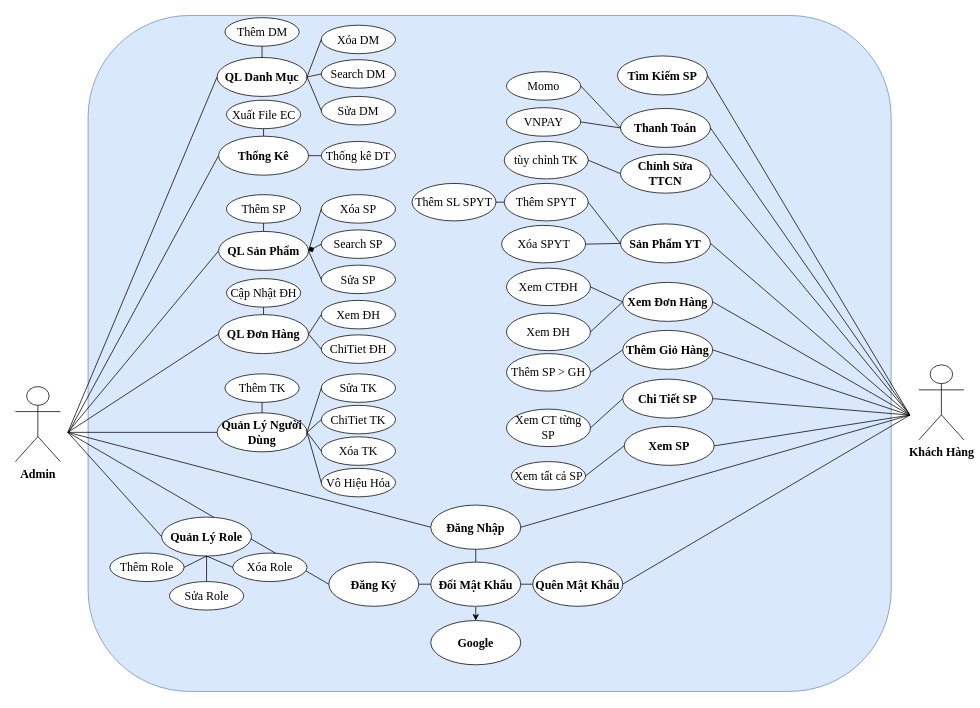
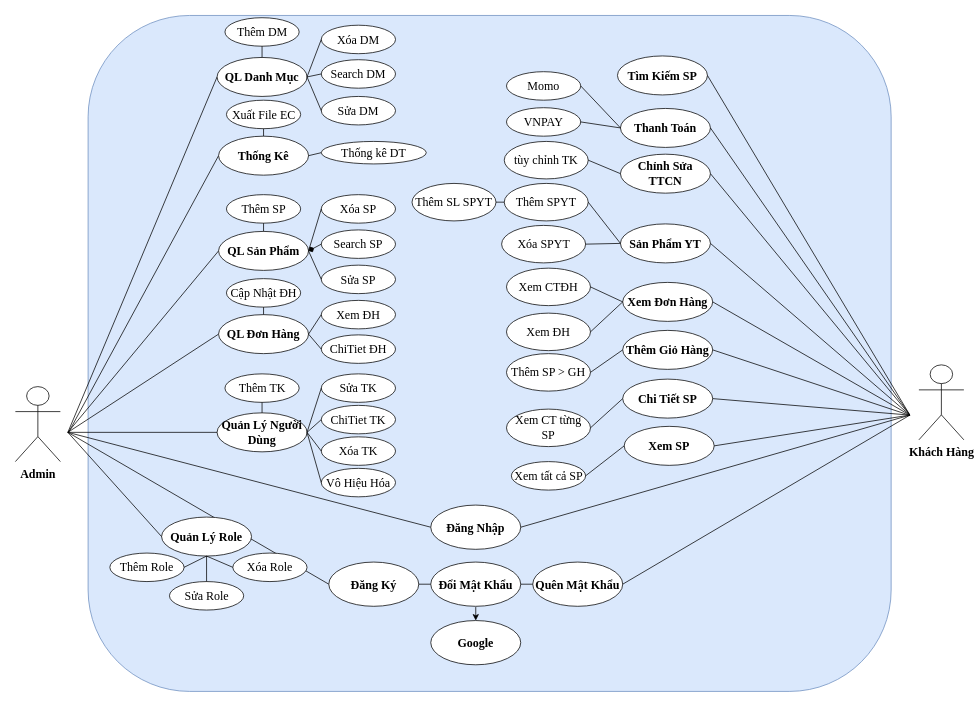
(359, 156) -> (374, 153)
(476, 556) -> none
